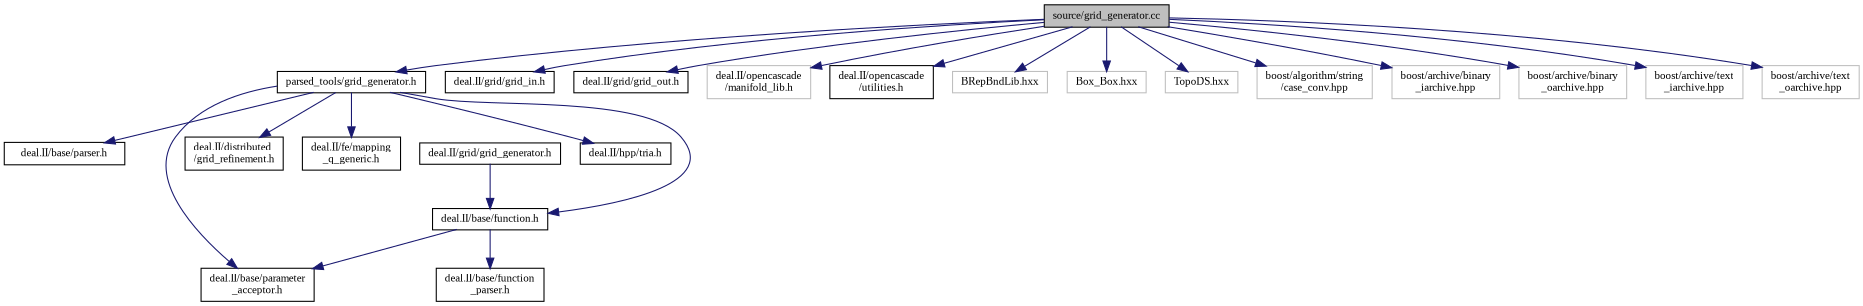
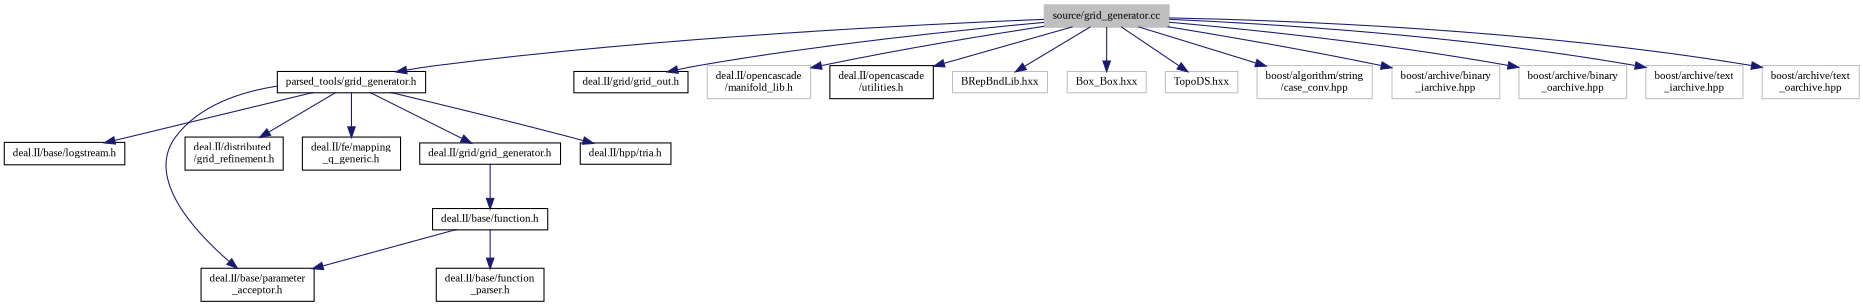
(1107, 16) -> (1107, 16)
(500, 82) -> none
(629, 114) -> (416, 115)
(65, 154) -> (65, 154)
